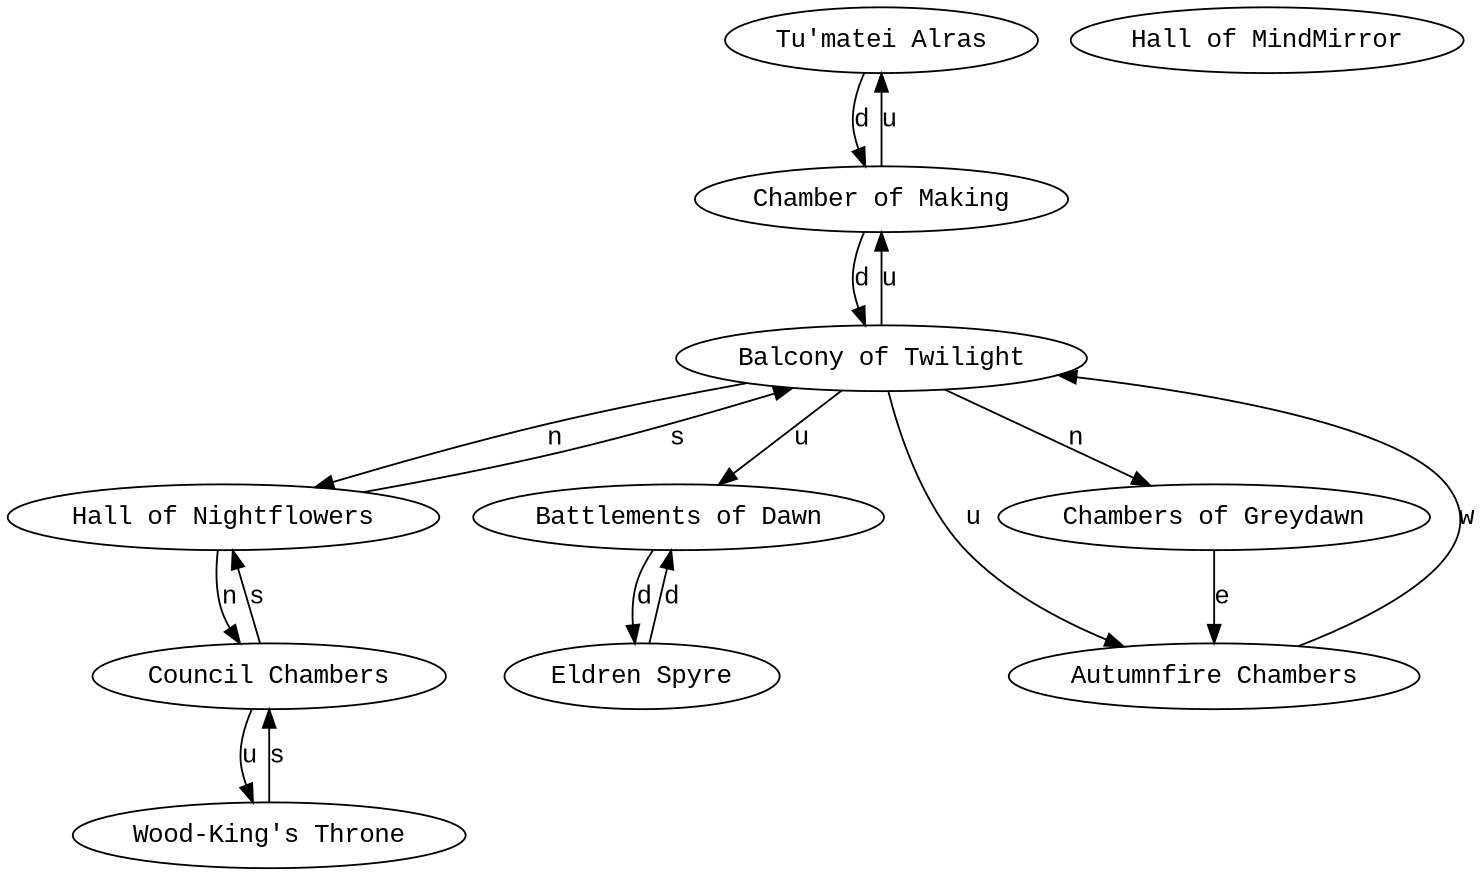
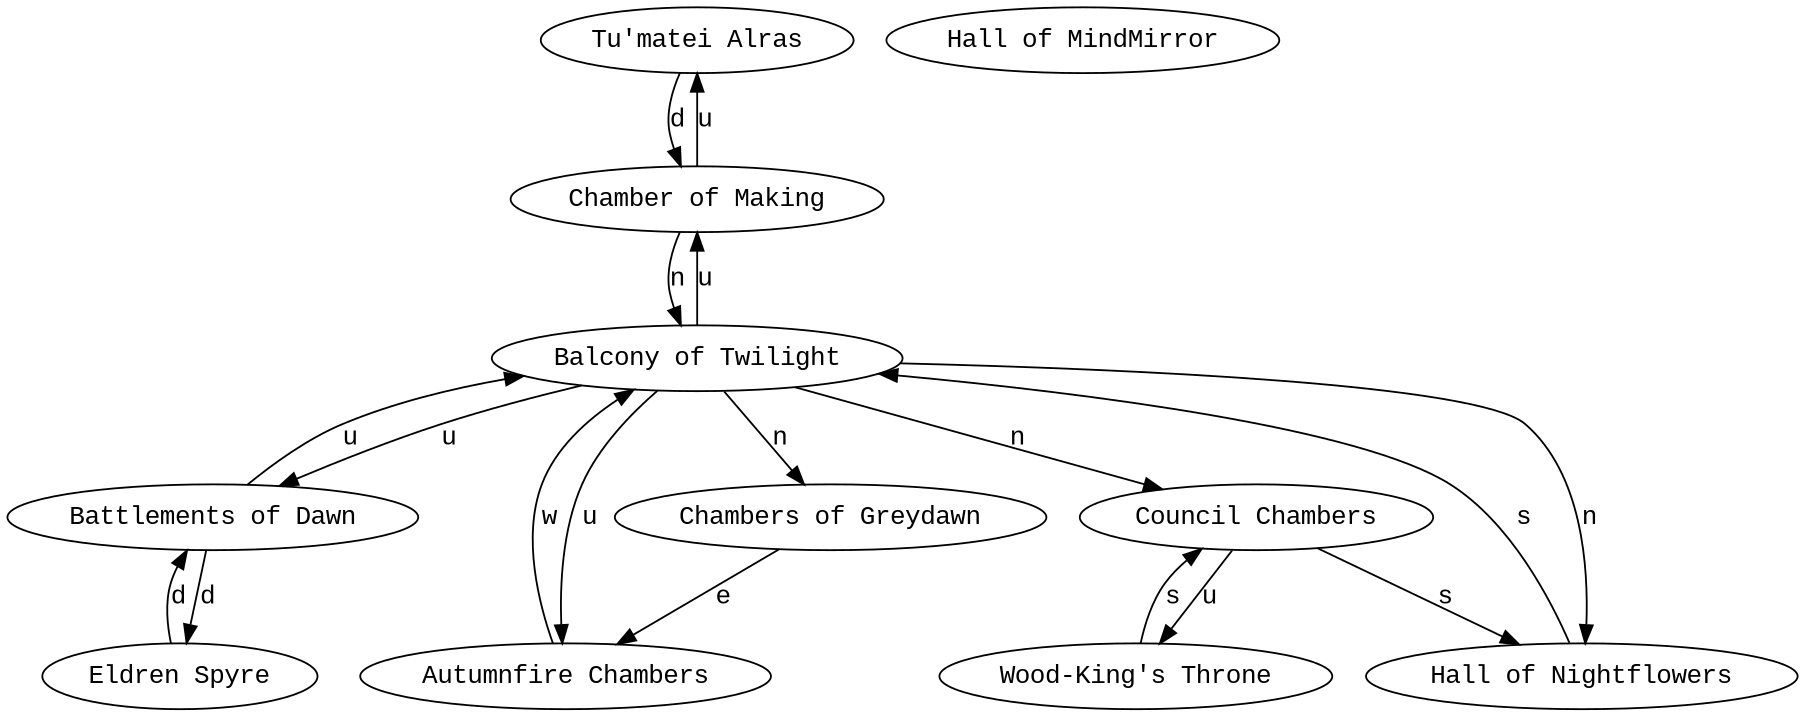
(862, 279) -> (678, 279)
none -> (369, 414)
(217, 590) -> (970, 436)
